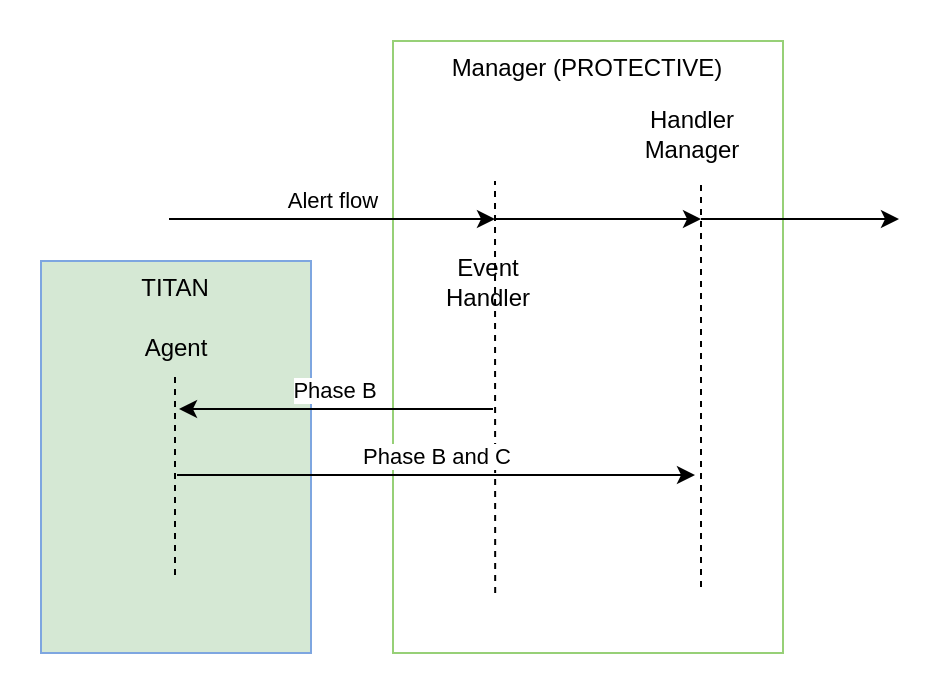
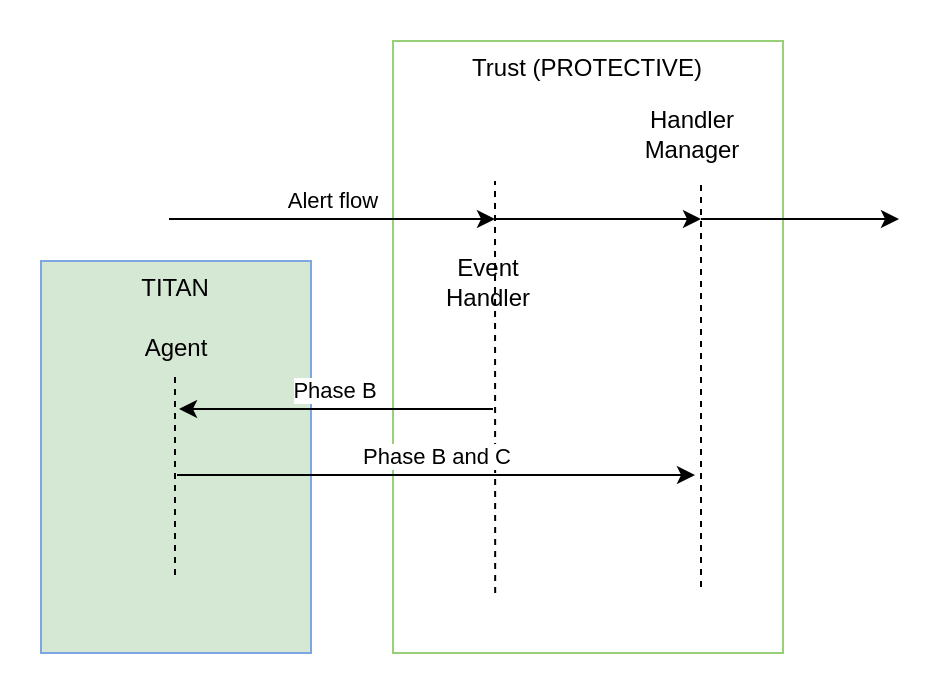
(588, 69) -> (588, 69)
